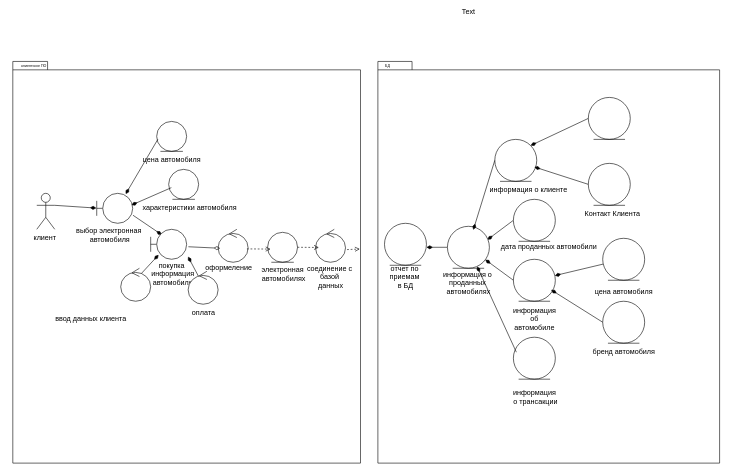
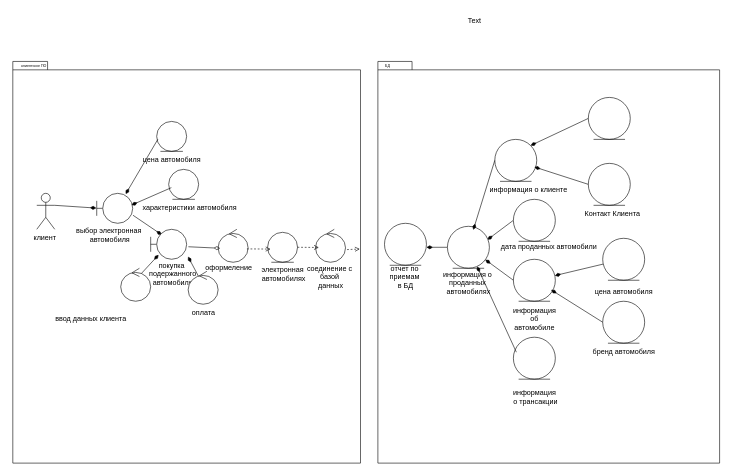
(468, 12) -> (474, 21)
(172, 275) -> (172, 275)
